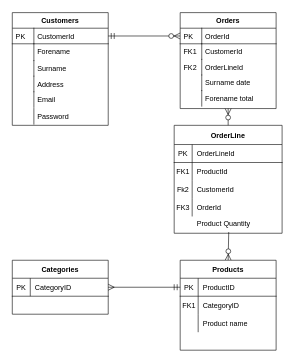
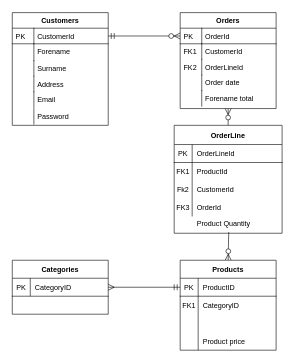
(228, 83) -> (224, 83)
(237, 323) -> none
none -> (237, 341)
